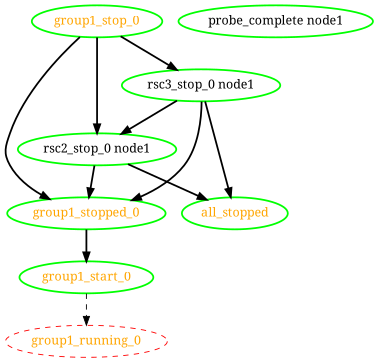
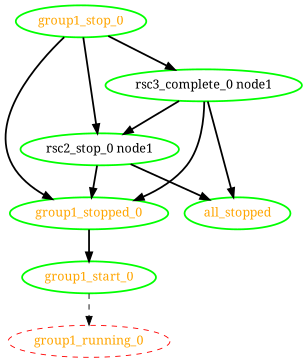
(276, 21) -> none
(201, 85) -> (204, 85)
